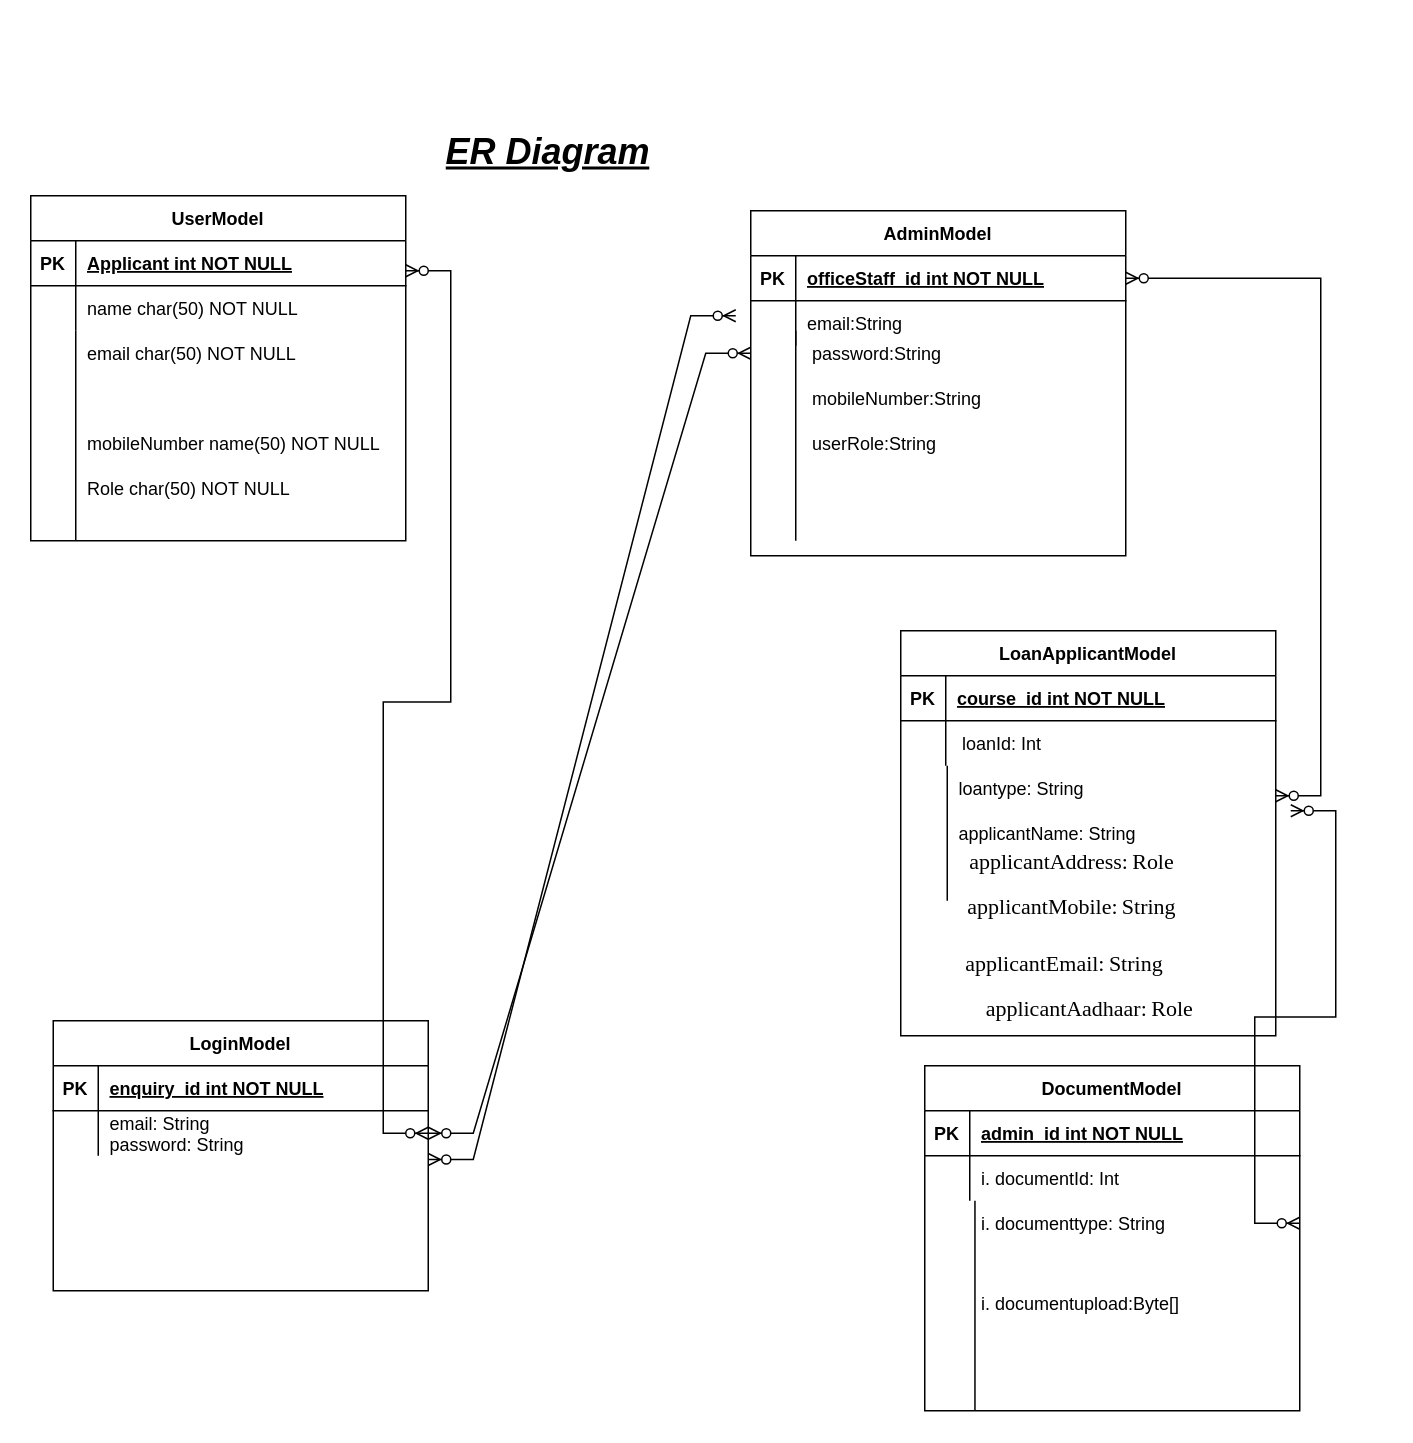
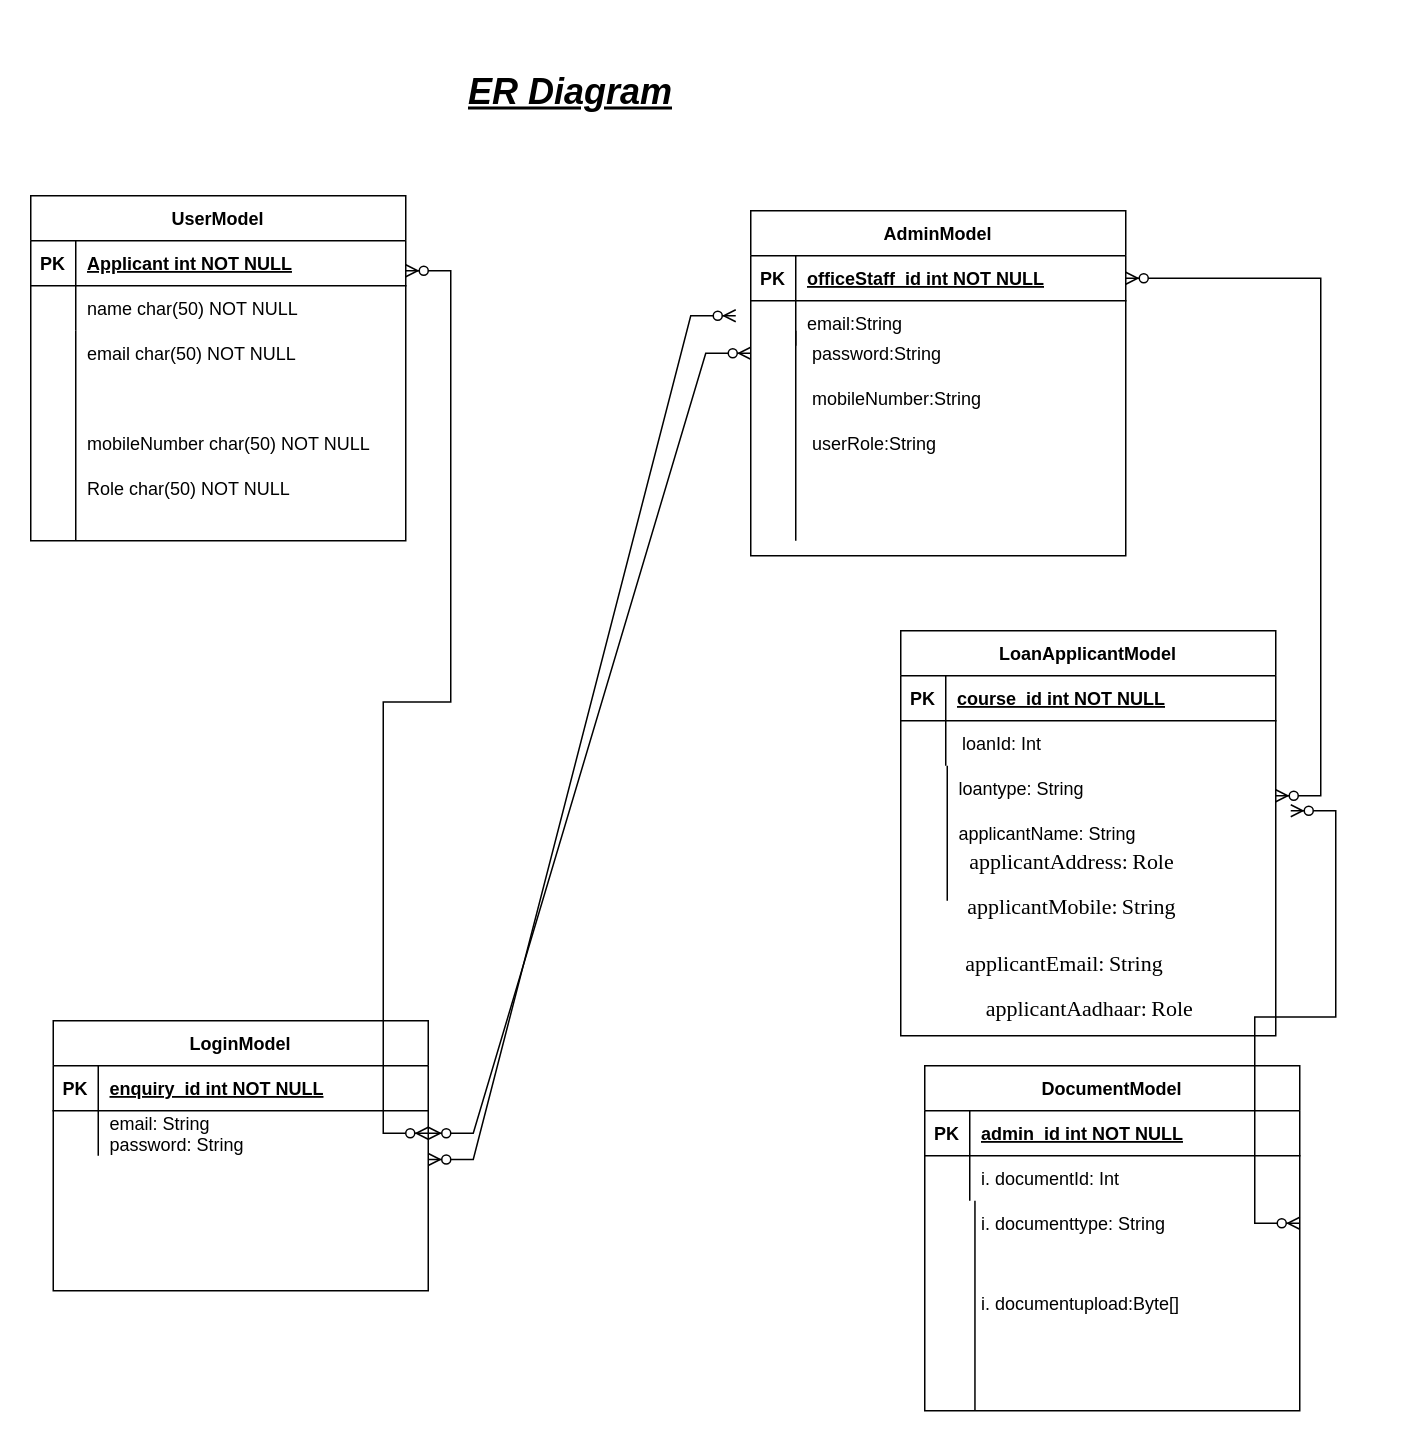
(578, 211) -> (601, 151)
(227, 444) -> (227, 444)
